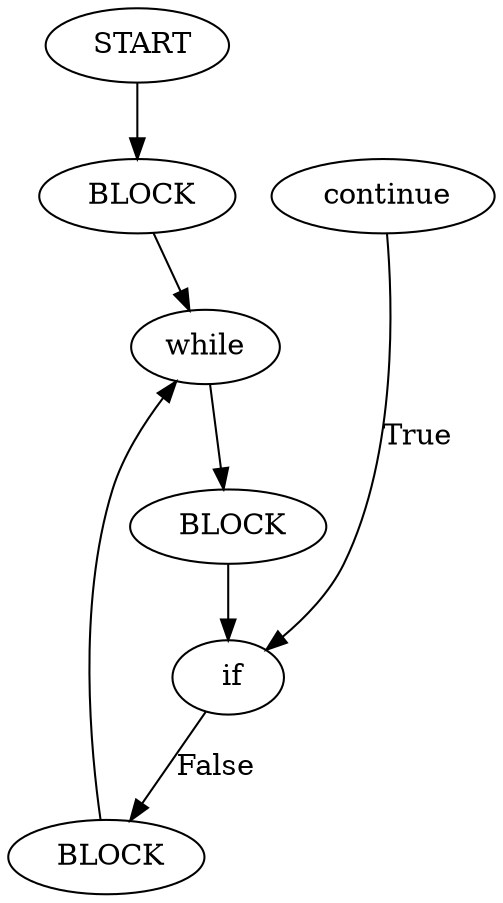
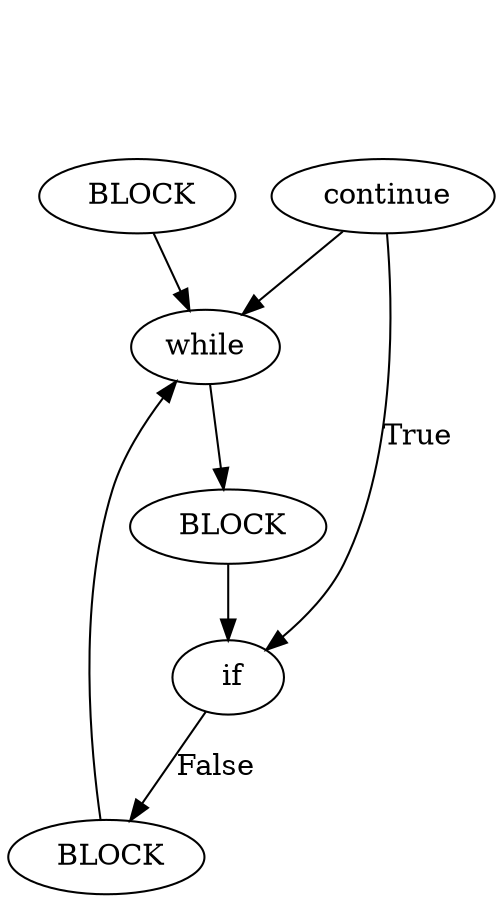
(137, 45) -> none
none -> (301, 266)
